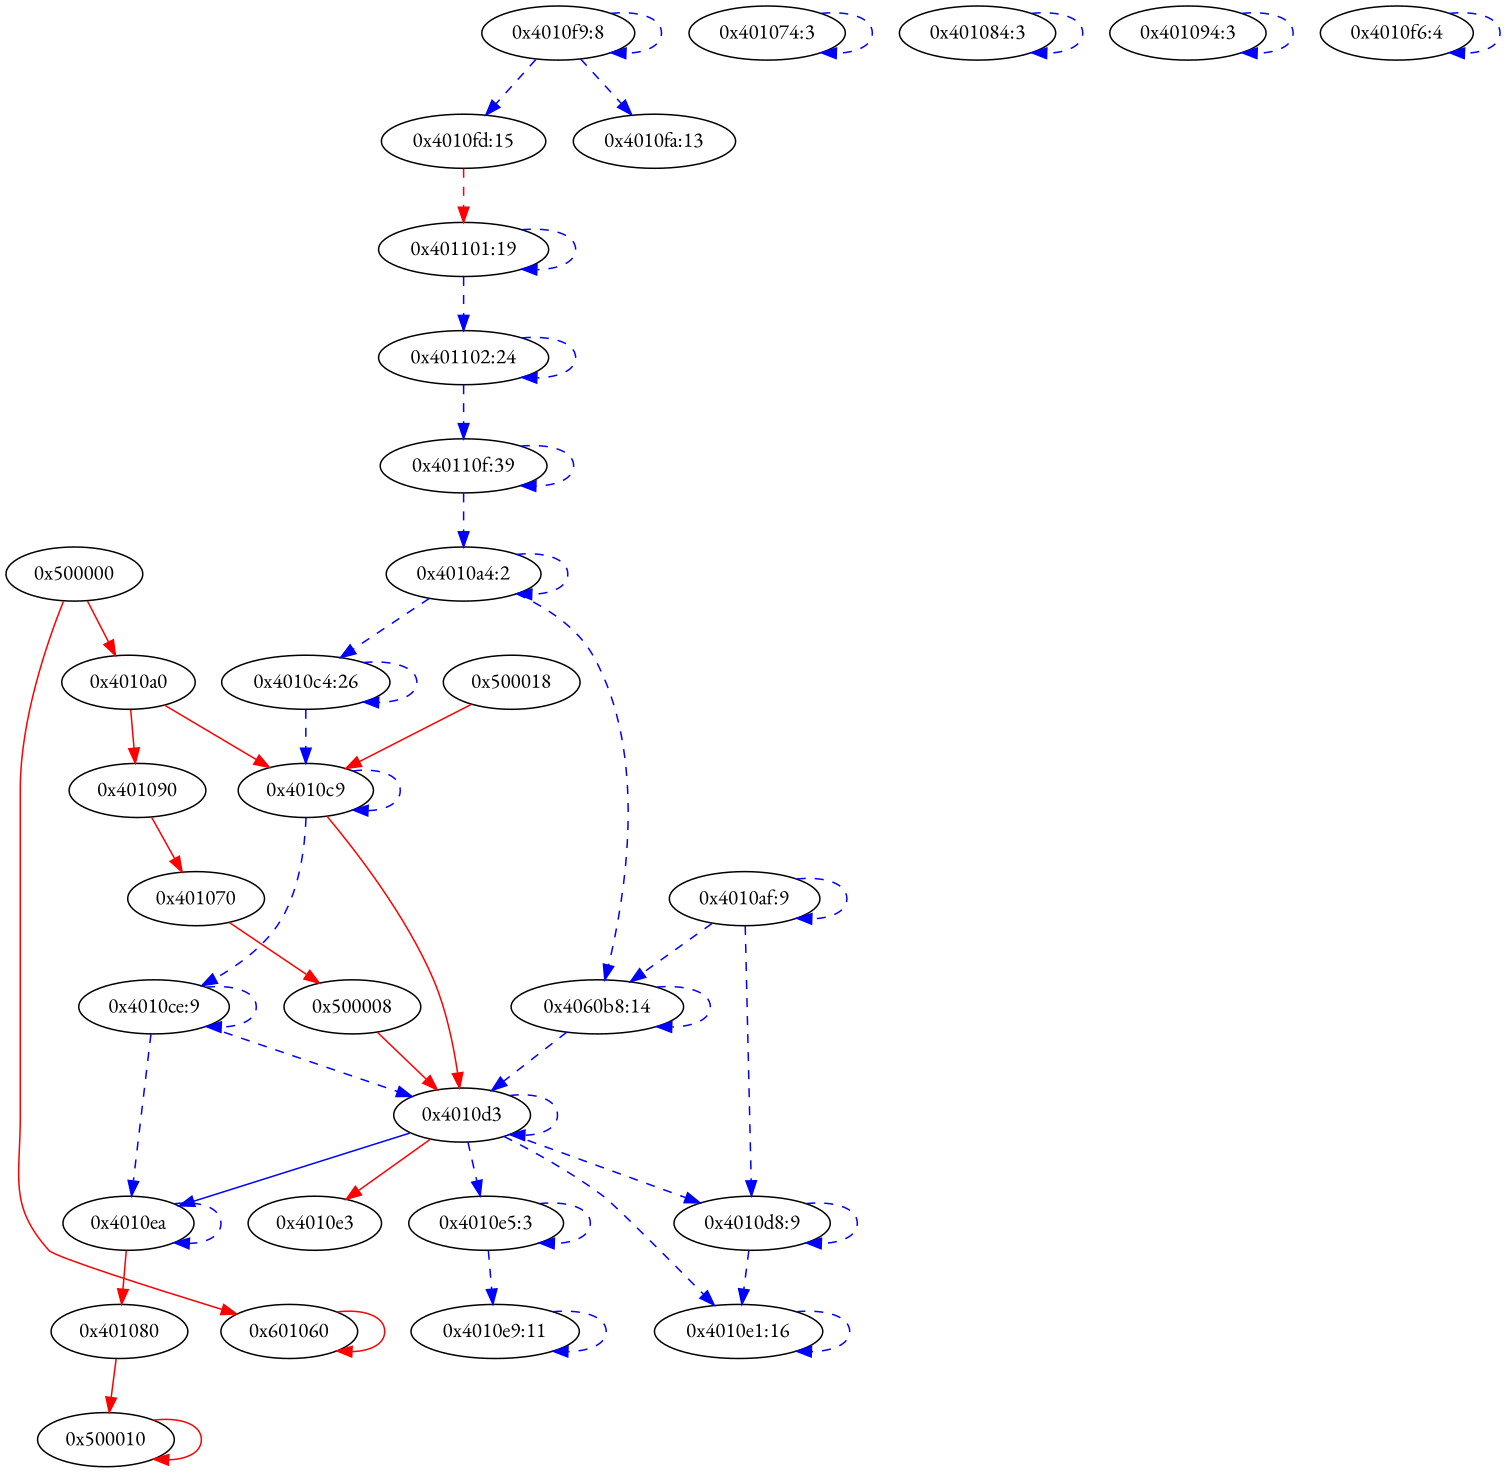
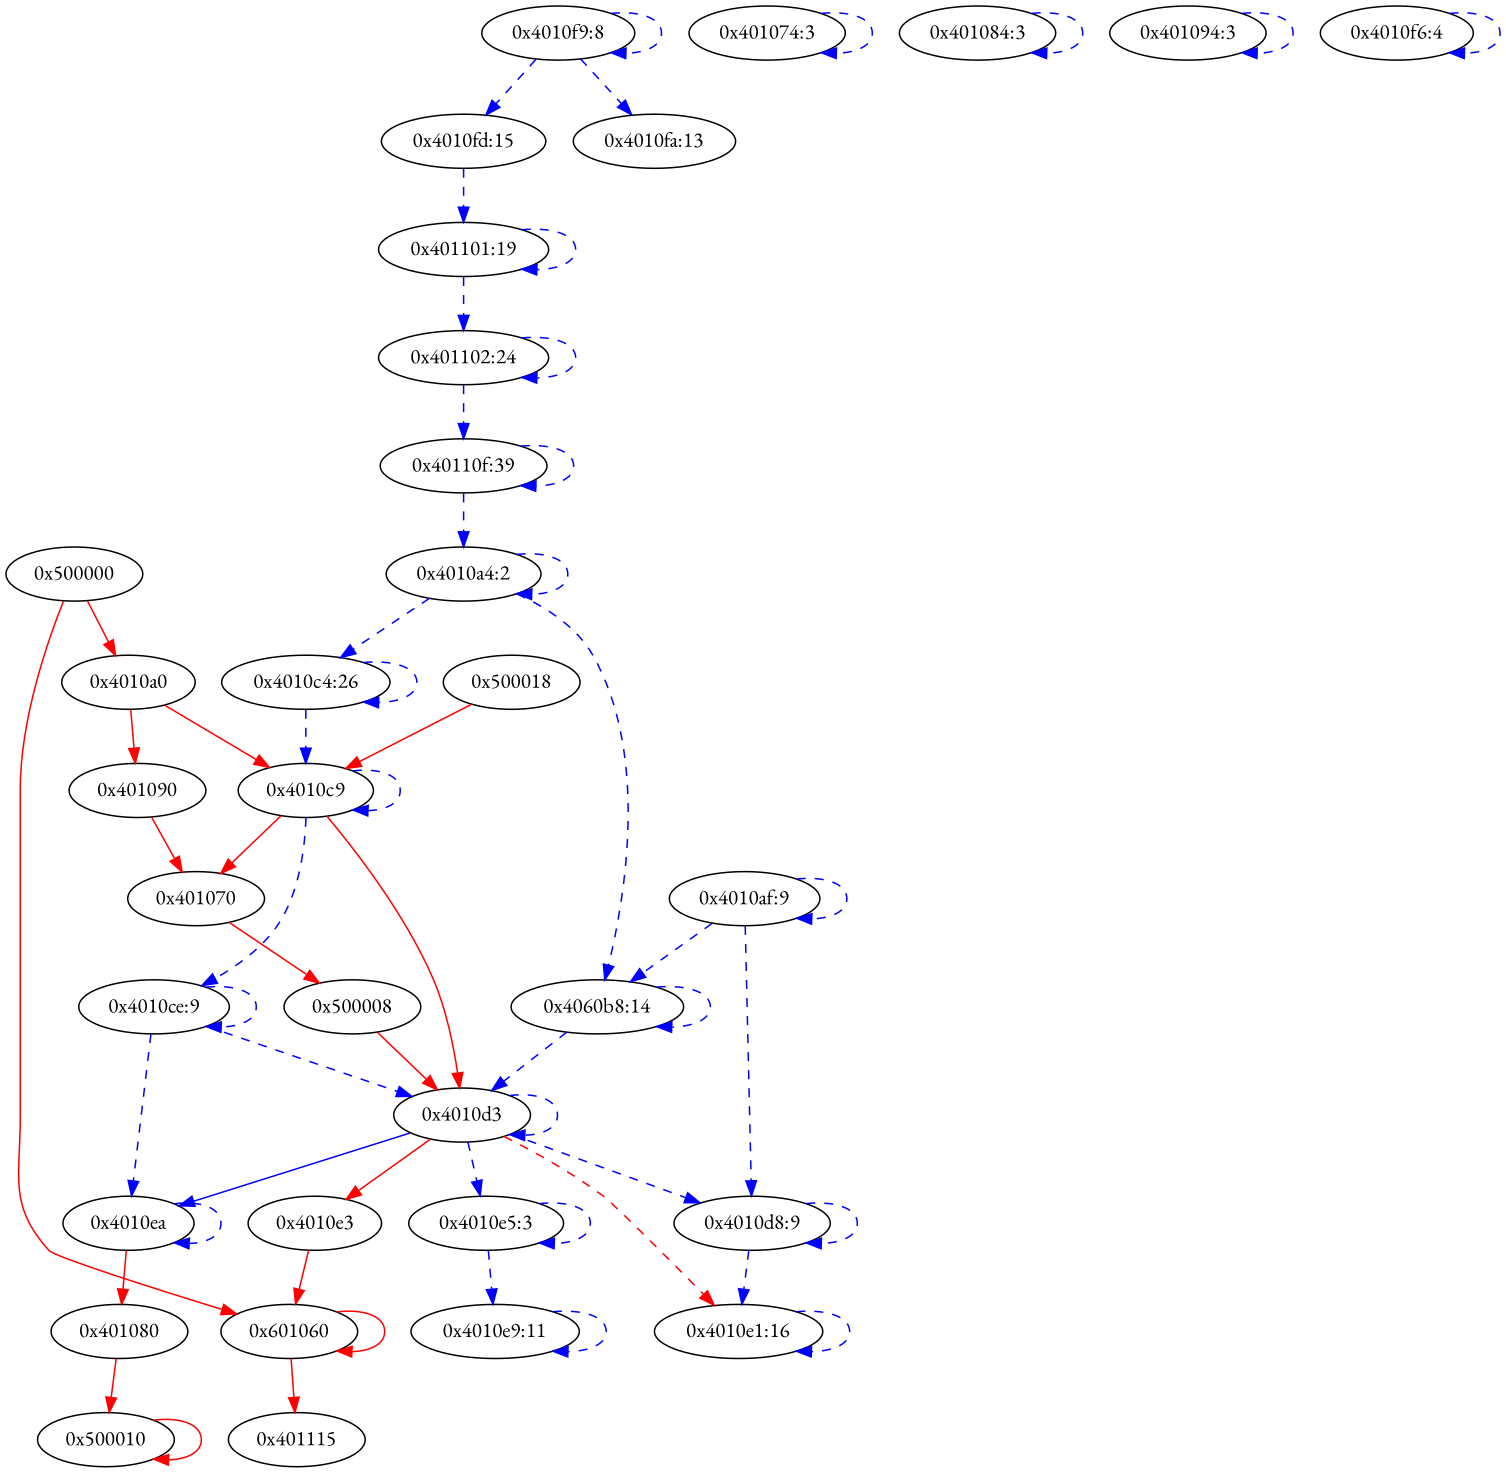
(464, 188) -> (464, 188)
none -> (256, 839)
(612, 1204) -> (612, 1204)
none -> (304, 1270)
none -> (297, 1440)
